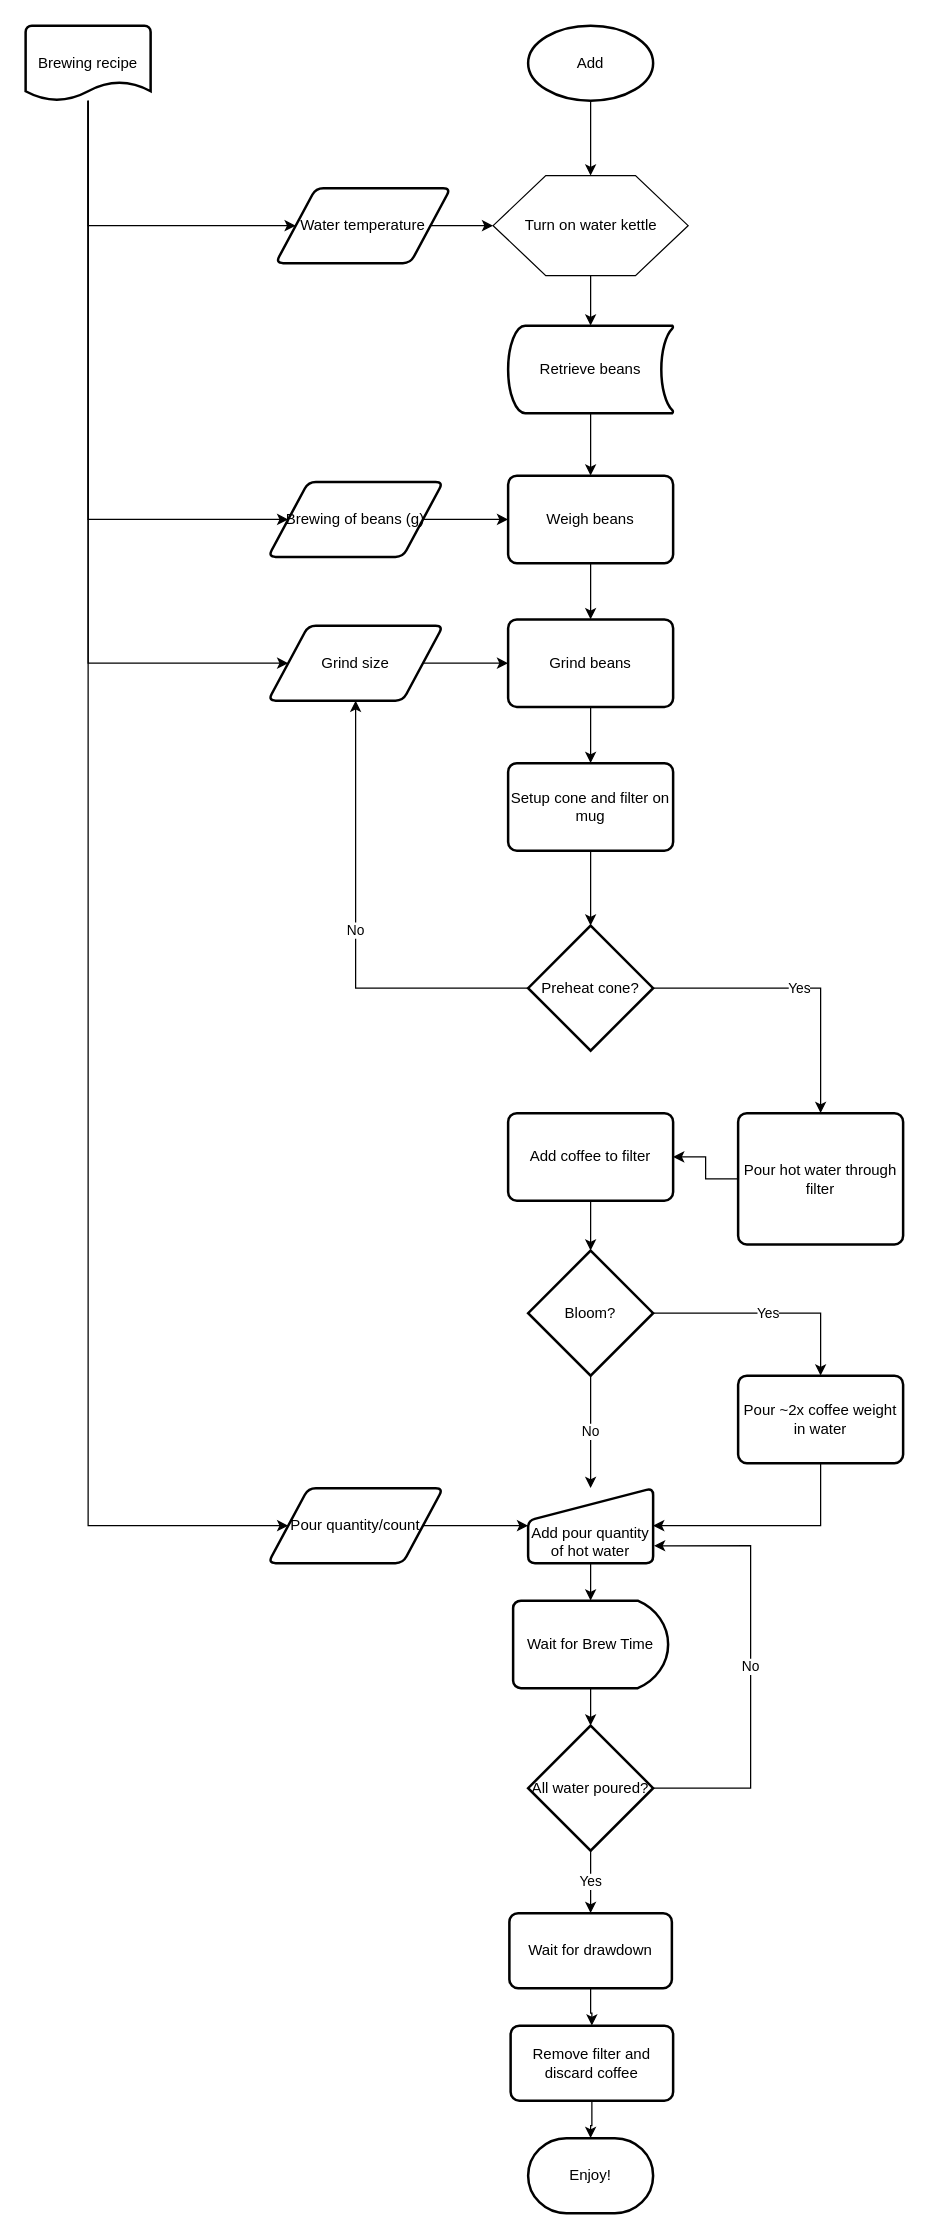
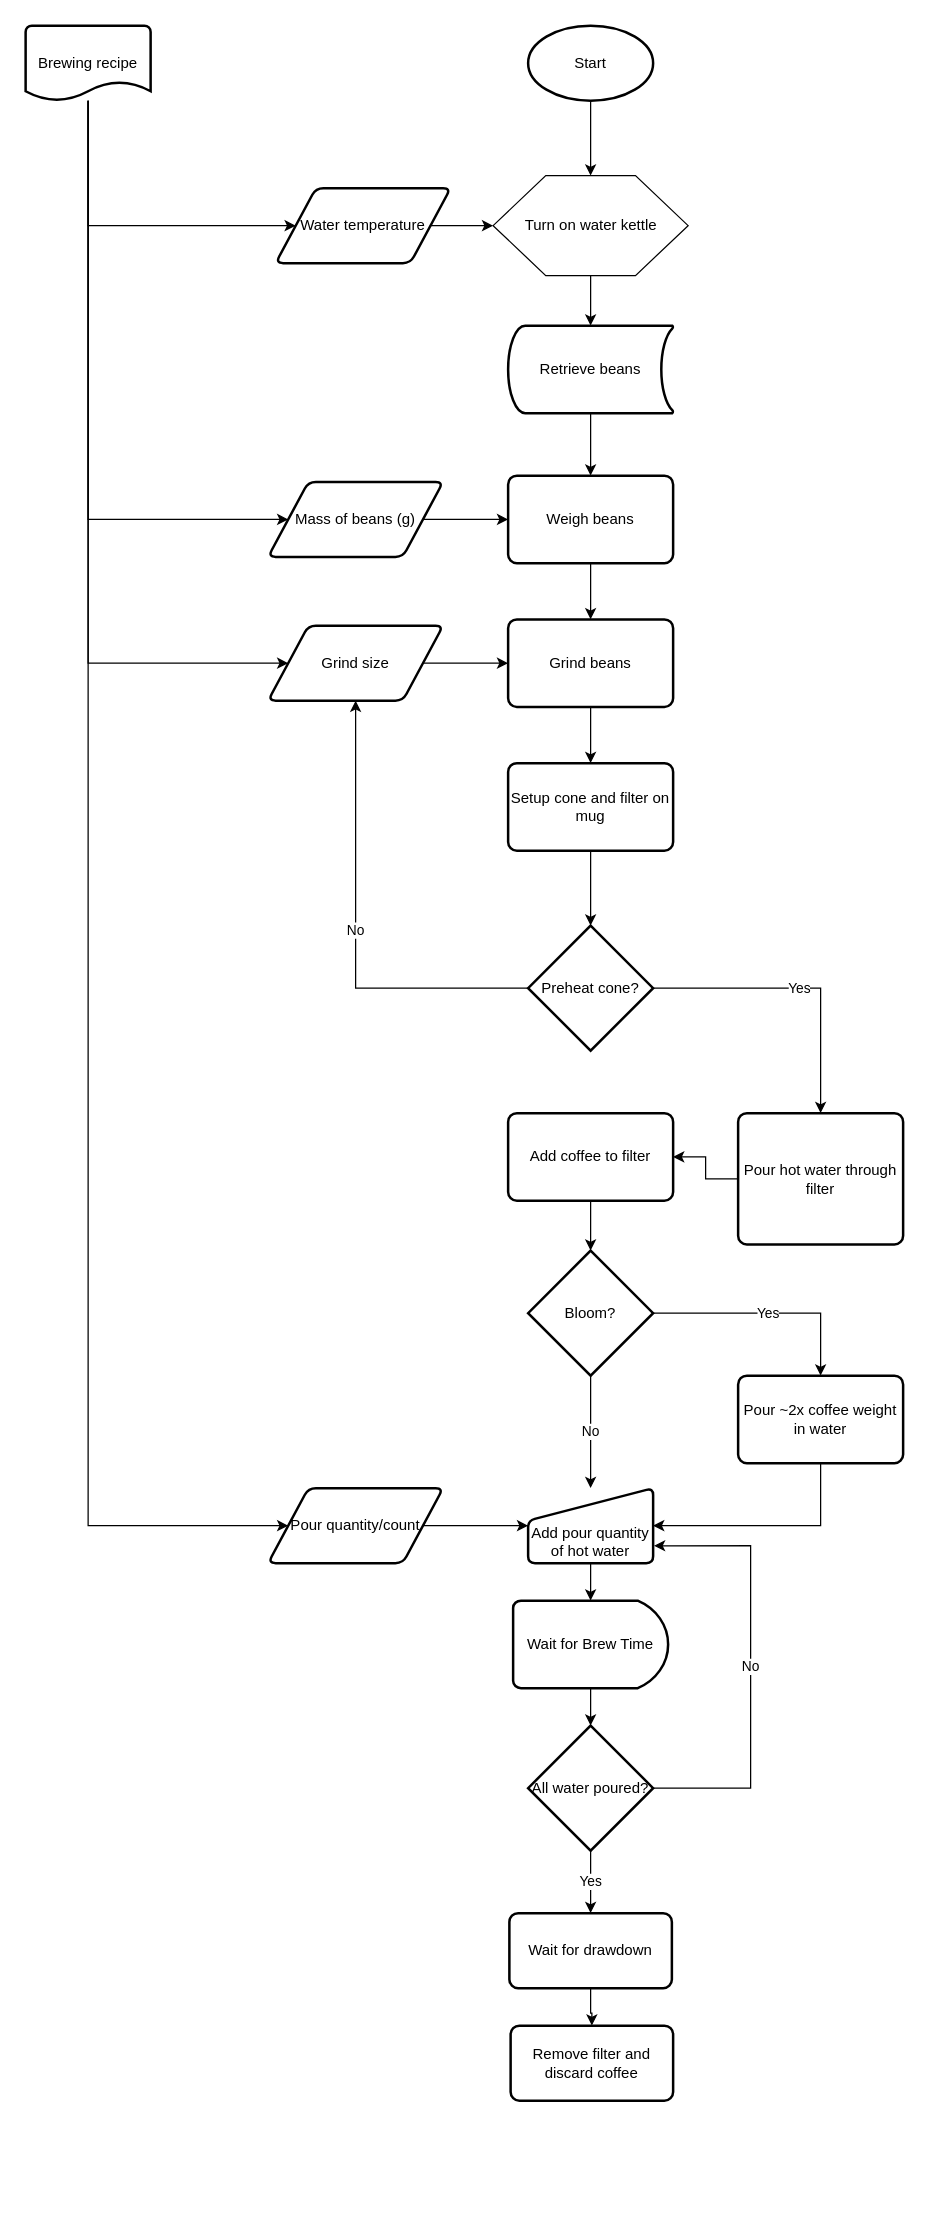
(591, 63) -> (591, 63)
(356, 519) -> (356, 519)
(592, 2116) -> none
(591, 2176) -> none
